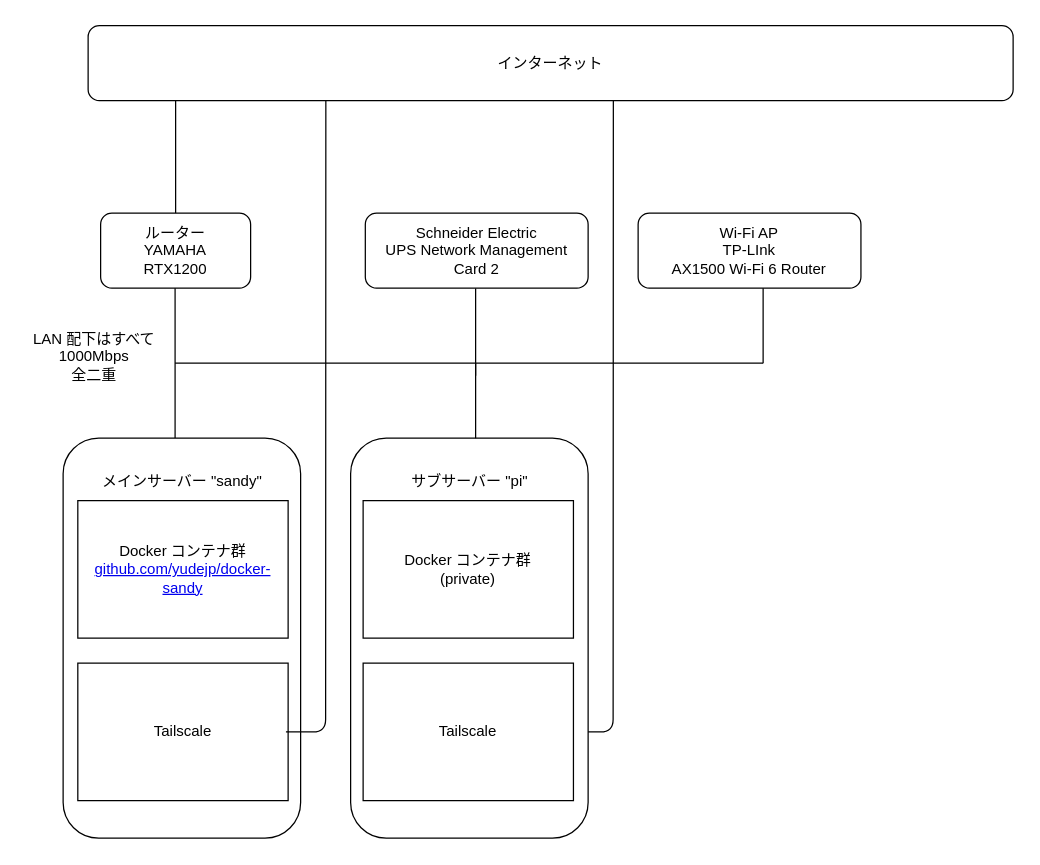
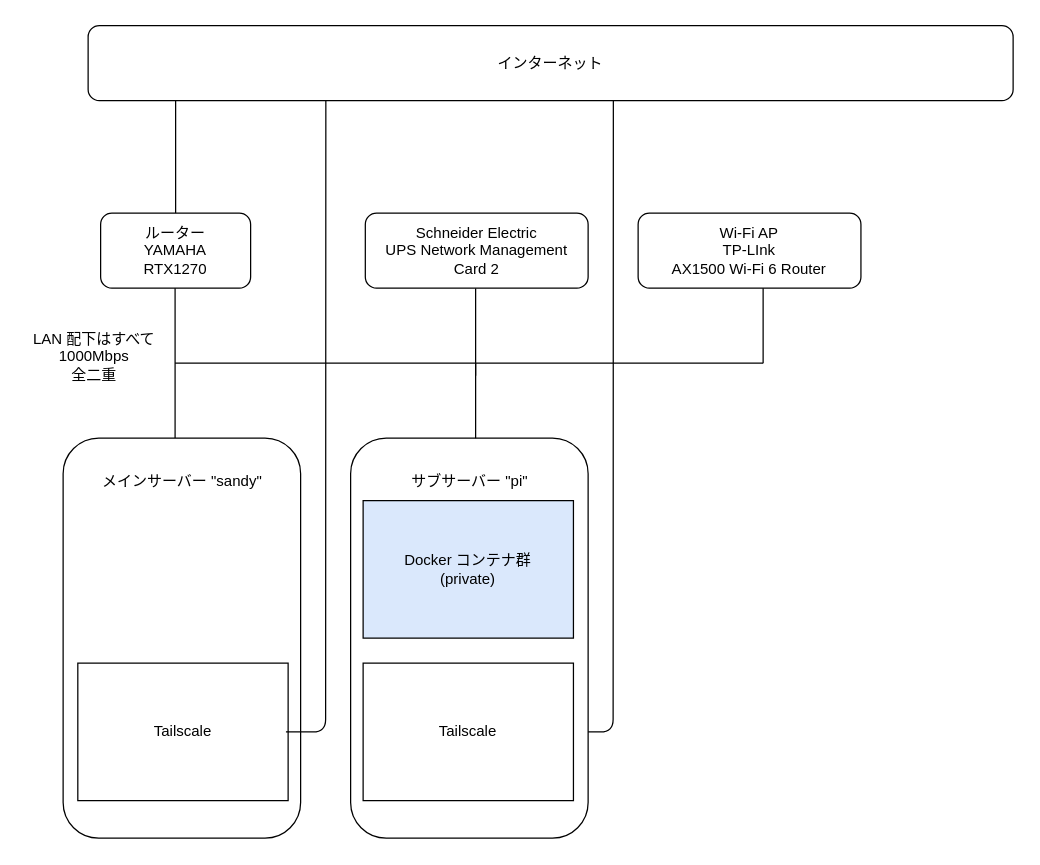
(176, 251) -> (176, 251)
(183, 569) -> none
(468, 569) -> (468, 569)
